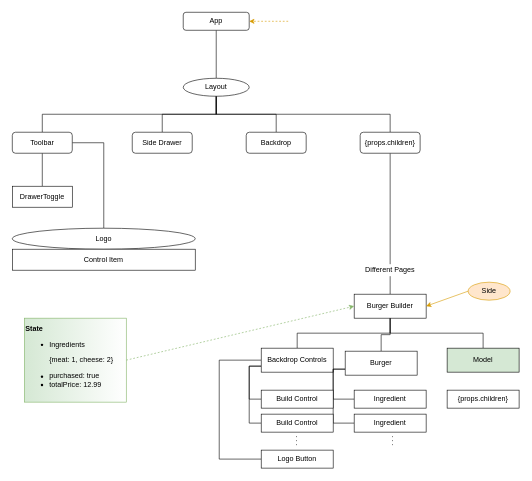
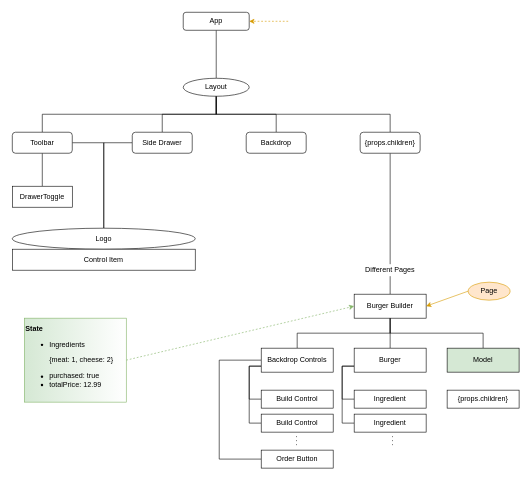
none -> (119, 143)
(489, 291) -> (489, 291)
(381, 363) -> (390, 360)
(297, 459) -> (297, 459)
